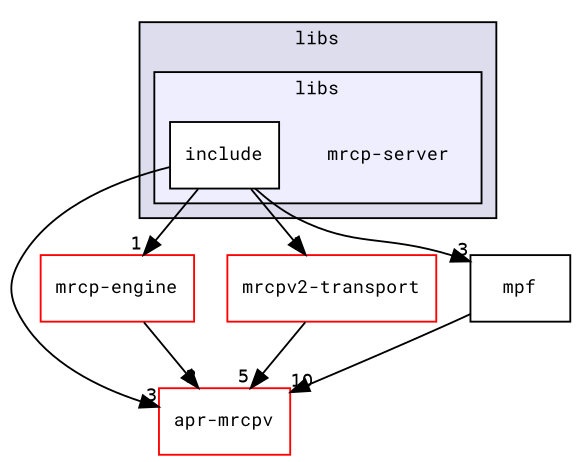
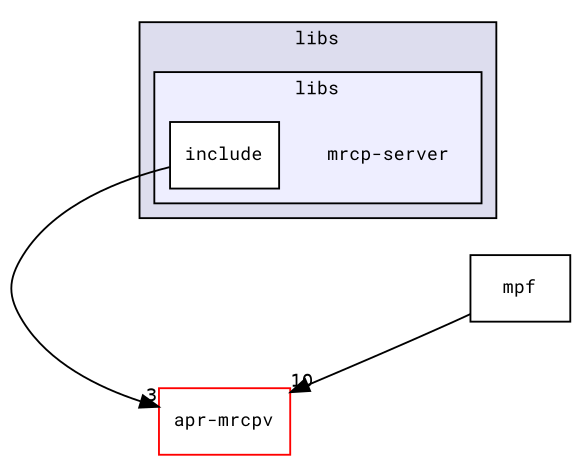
(348, 236) -> none
(117, 288) -> none
(332, 288) -> none
